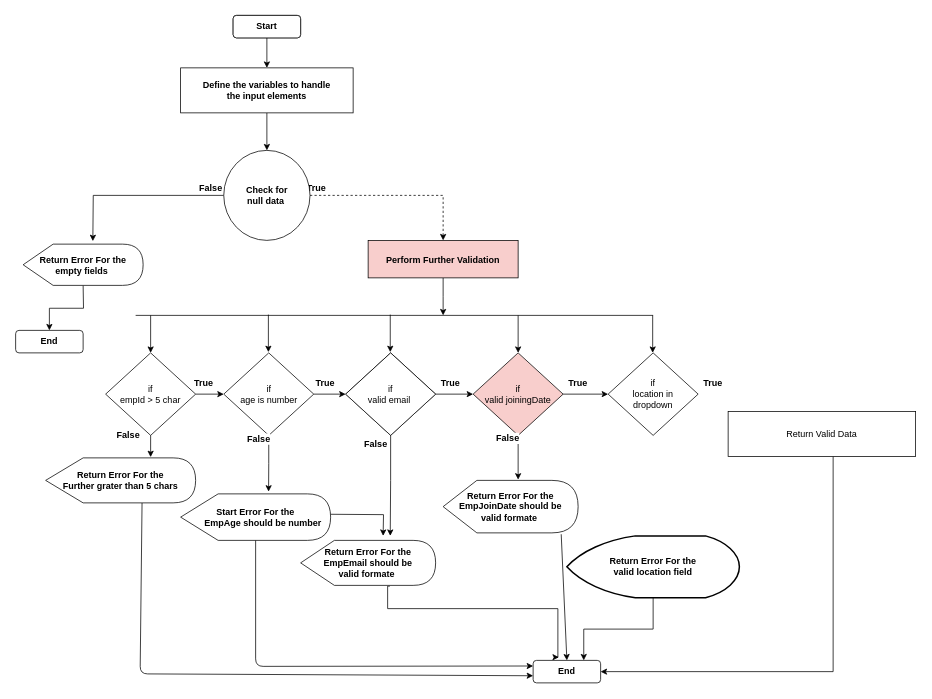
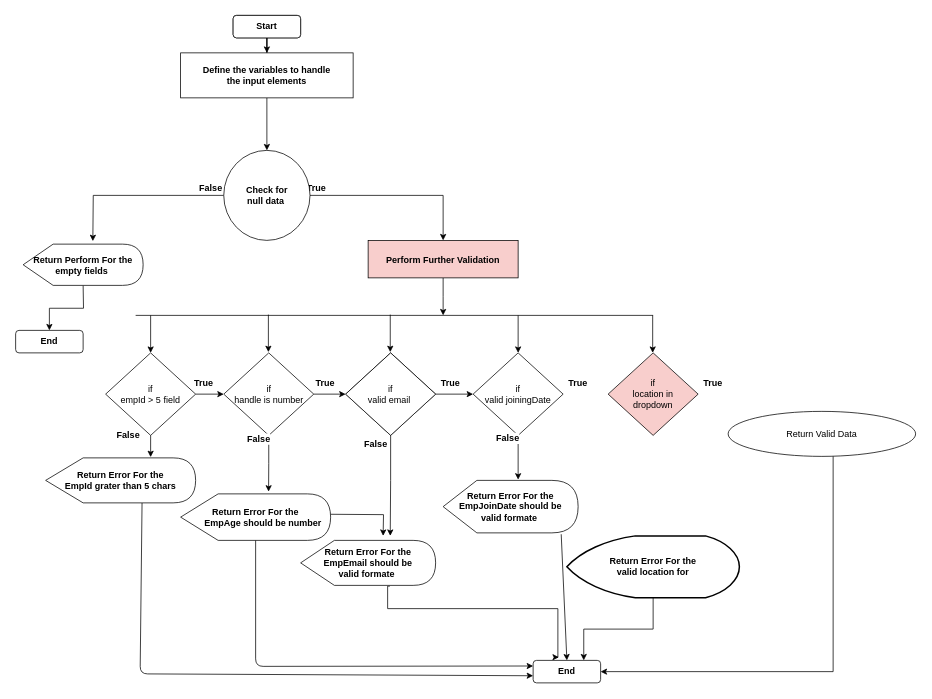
(267, 90) -> (267, 75)
(395, 195) -> (395, 195)
(83, 265) -> (83, 265)
(150, 394) -> (150, 394)
(269, 394) -> (269, 394)
(518, 394) -> (518, 394)
(601, 394) -> none
(653, 394) -> (653, 394)
(822, 434) -> (822, 434)
(120, 480) -> (120, 480)
(255, 517) -> (255, 517)
(653, 567) -> (653, 567)
